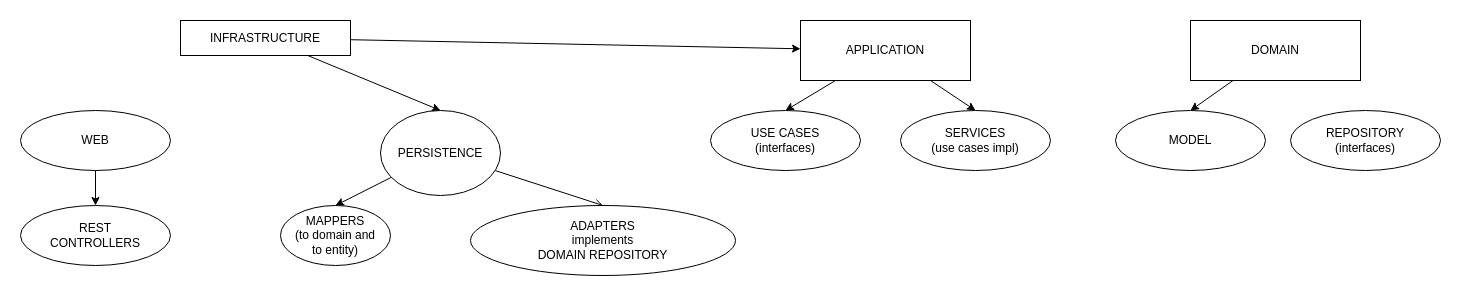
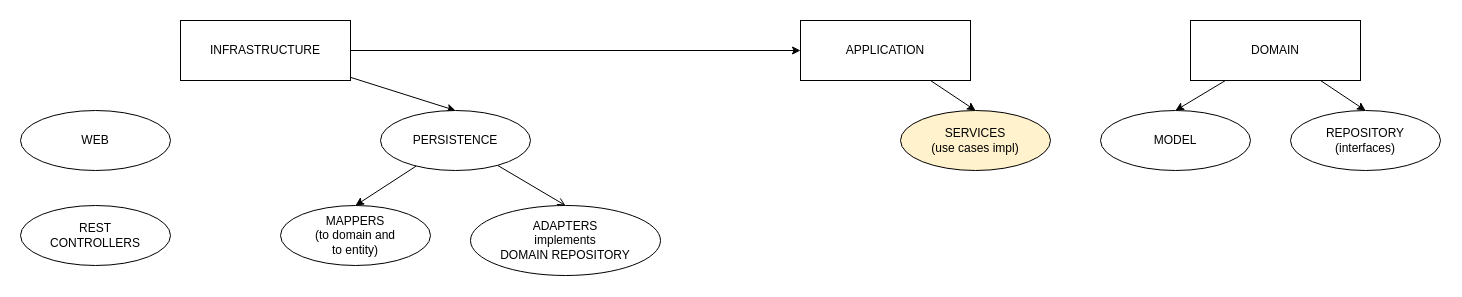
(266, 38) -> (266, 51)
none -> (1340, 93)
(814, 94) -> none
(786, 141) -> none
(976, 141) -> (976, 141)
(1191, 141) -> (1176, 141)
(441, 153) -> (456, 141)
(96, 185) -> none
(336, 236) -> (356, 236)
(603, 241) -> (566, 241)
